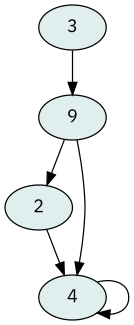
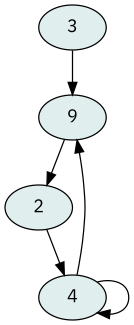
(85, 201) -> (85, 214)
